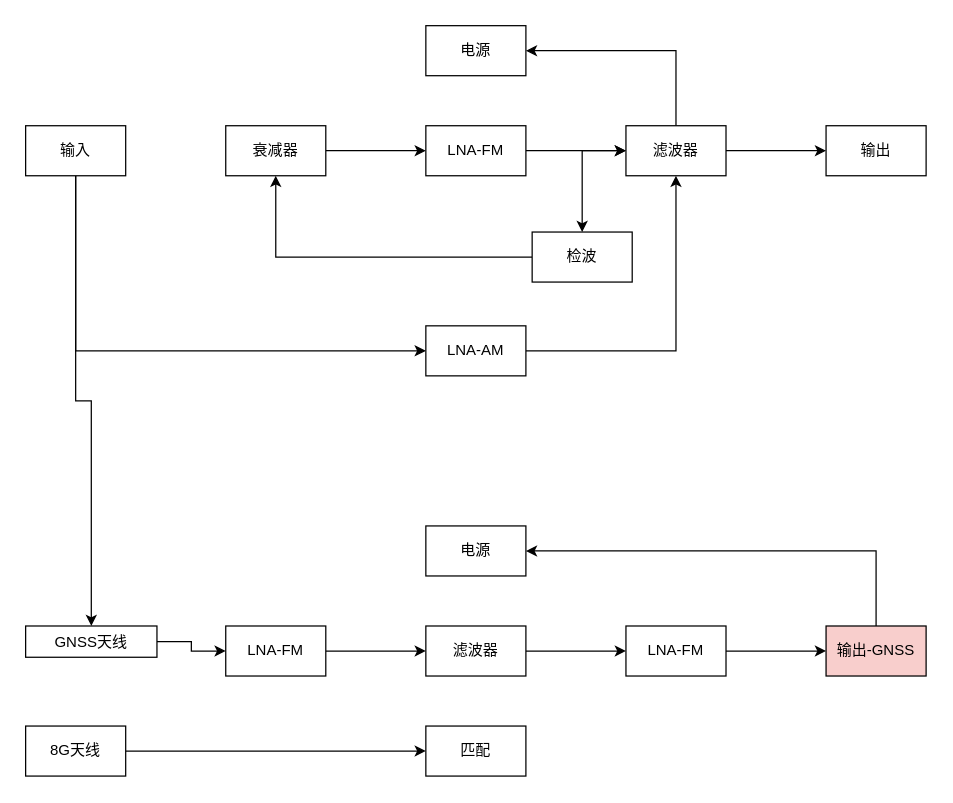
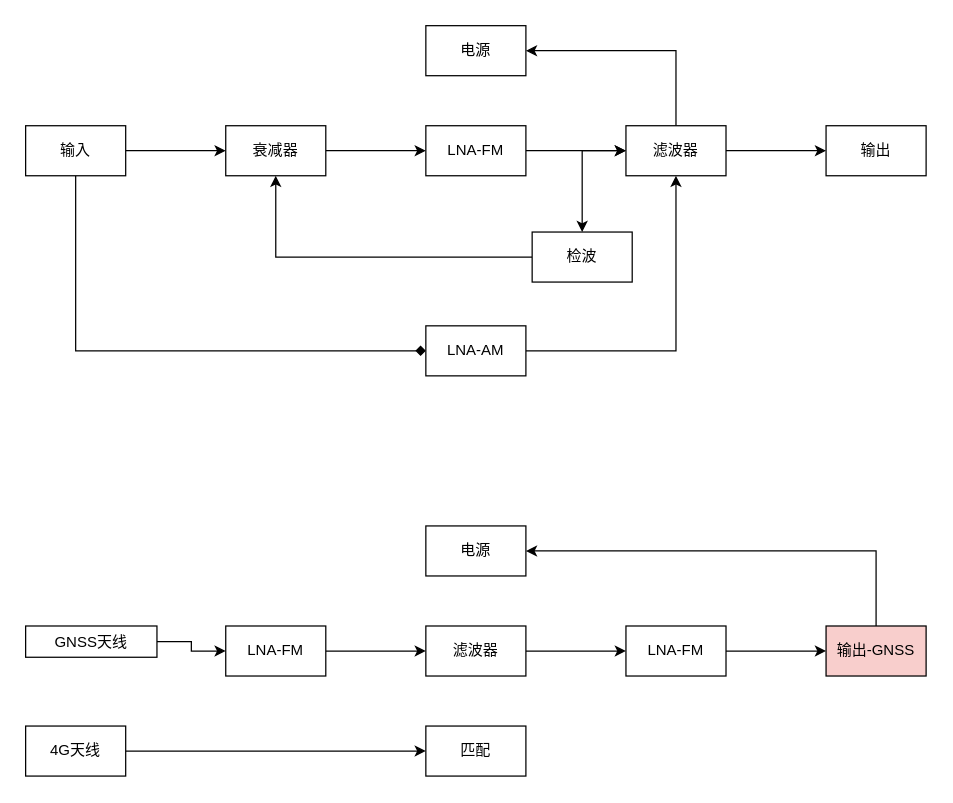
(416, 351) -> (415, 351)
(91, 478) -> (172, 151)
(76, 751) -> (76, 751)
